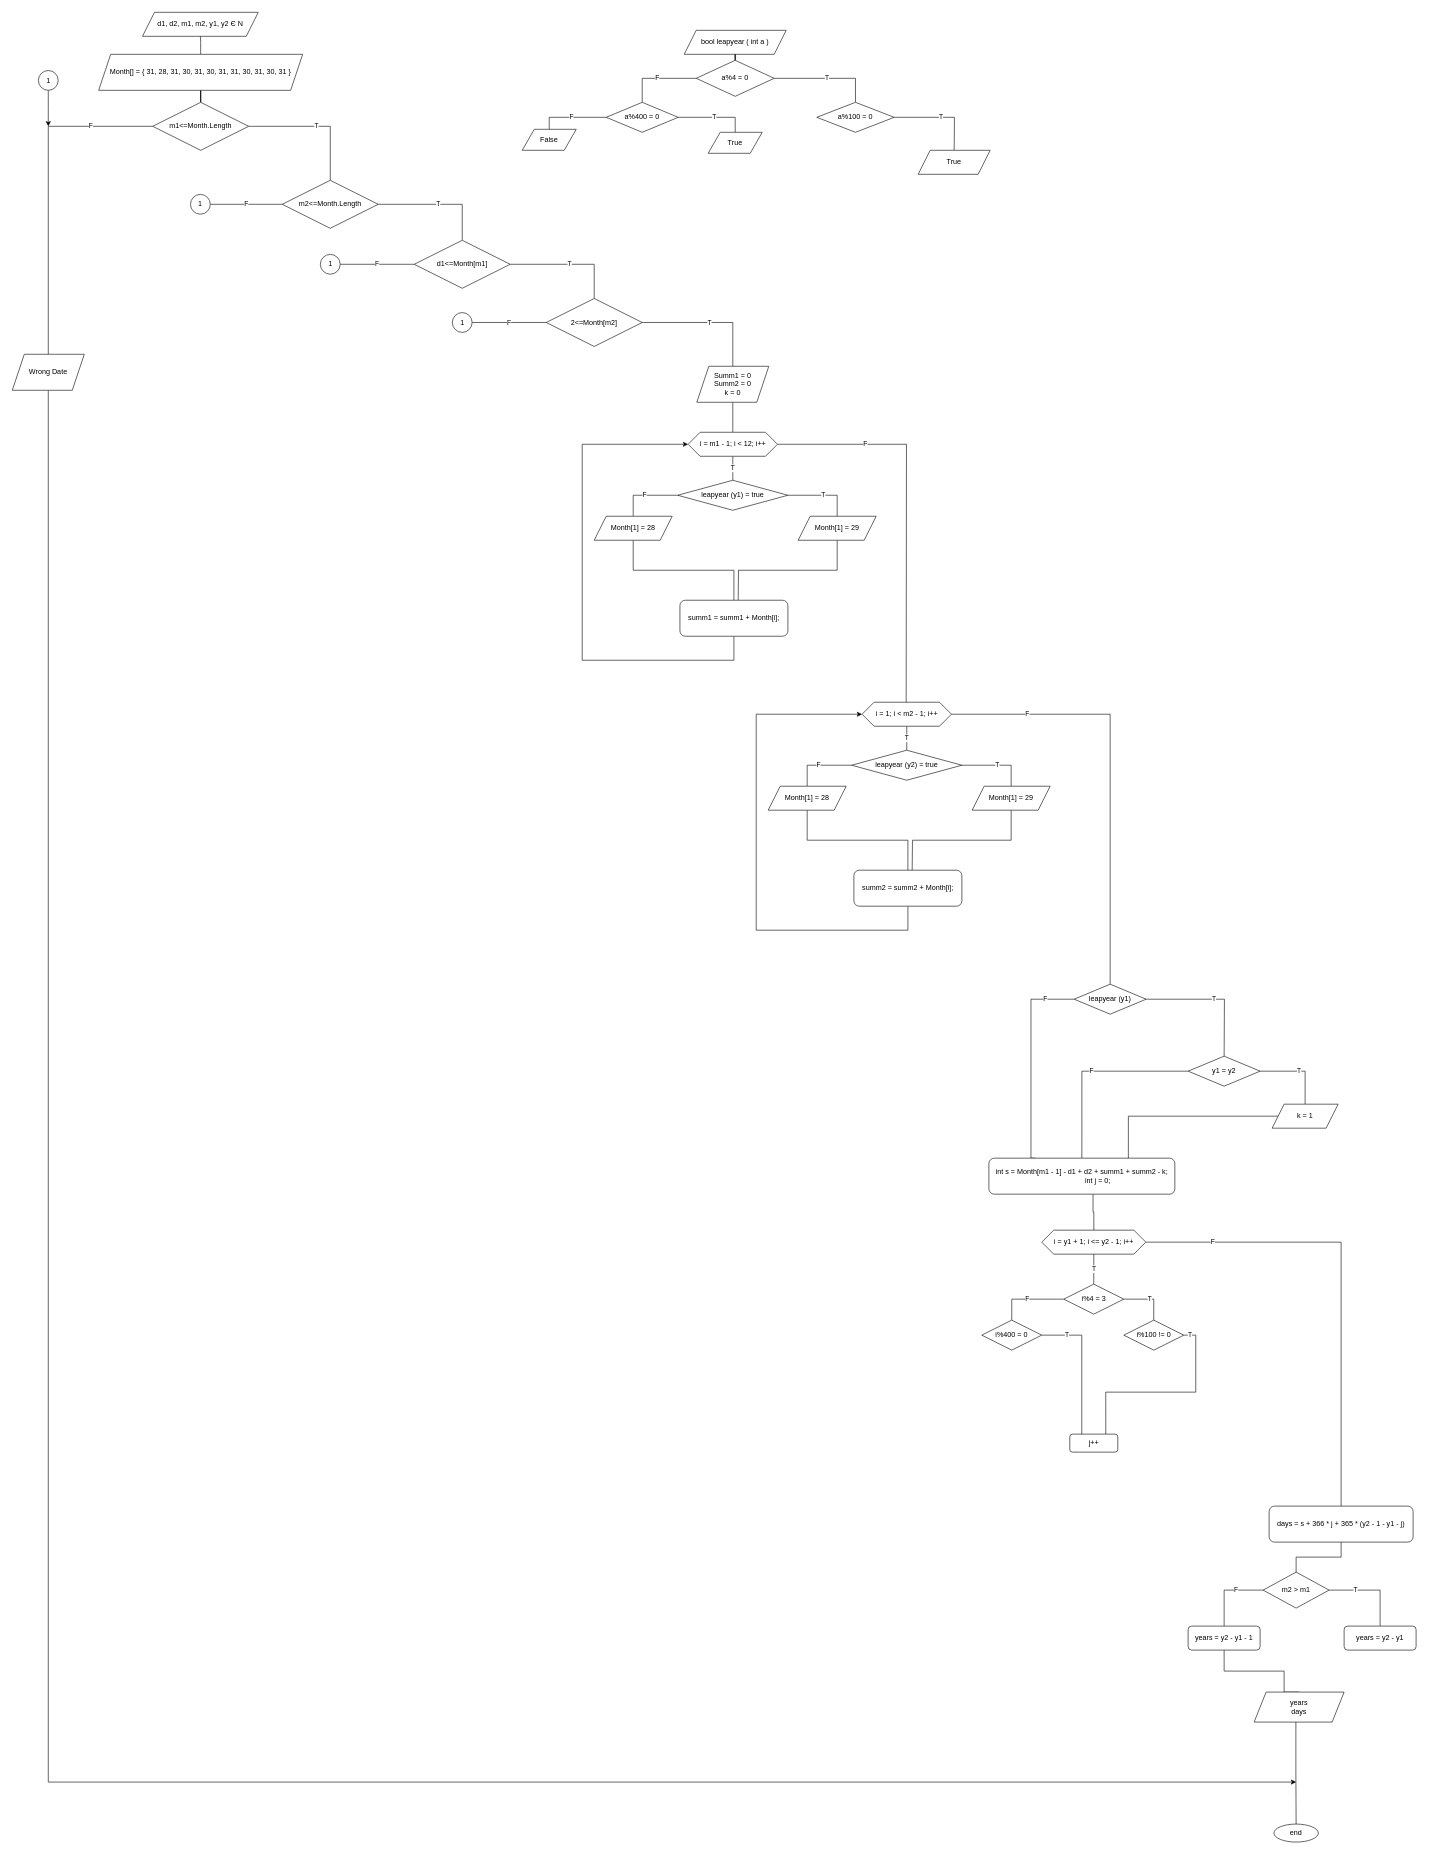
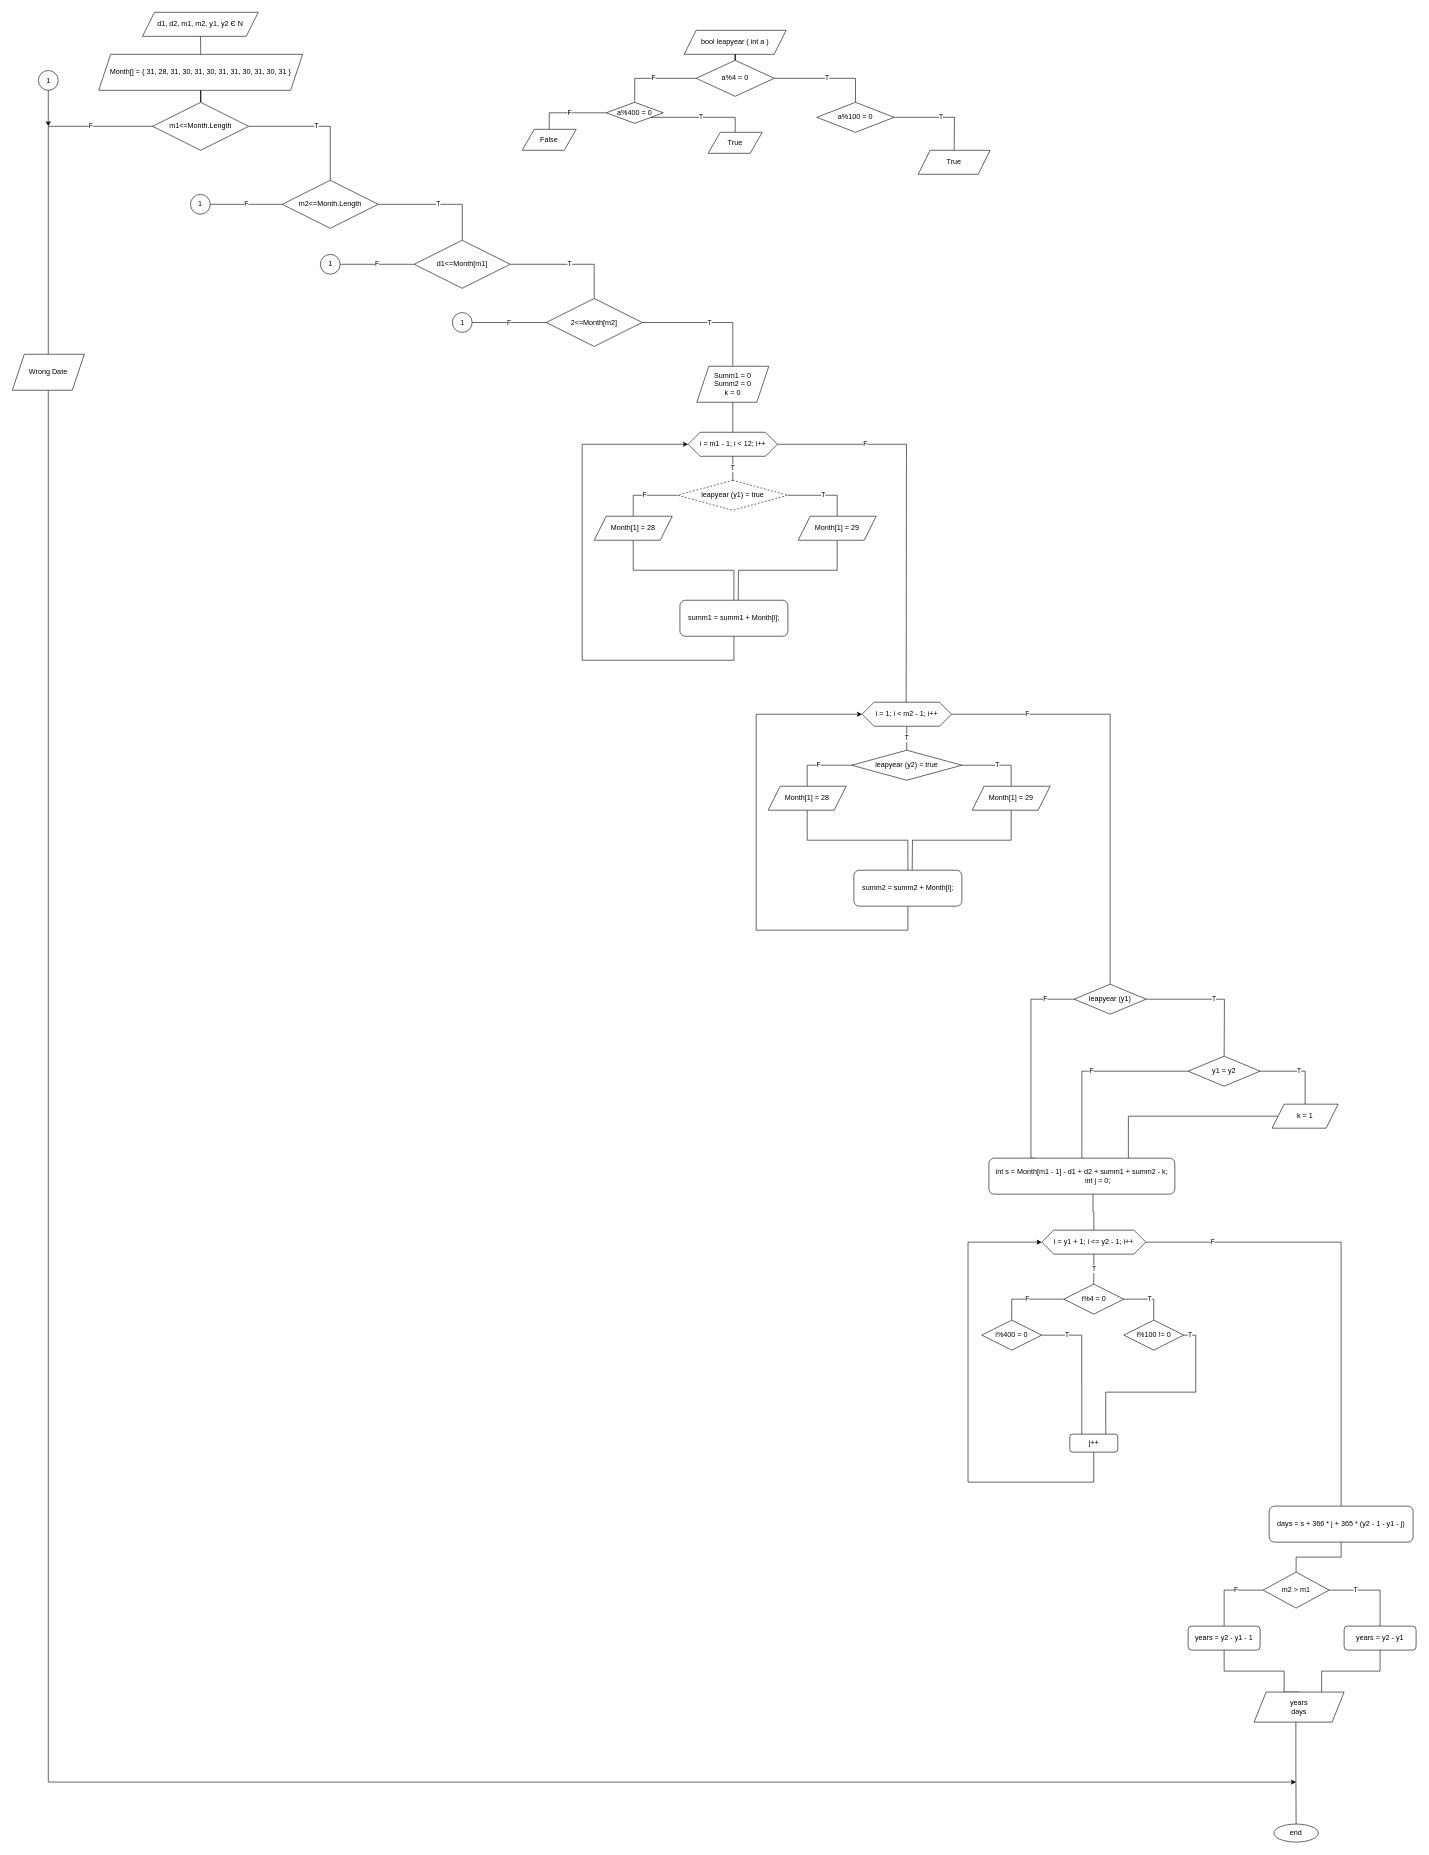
(642, 117) -> (635, 113)
(733, 495) -> (733, 495)
(1094, 1299) -> (1094, 1299)
none -> (1094, 1482)
none -> (1351, 1671)
